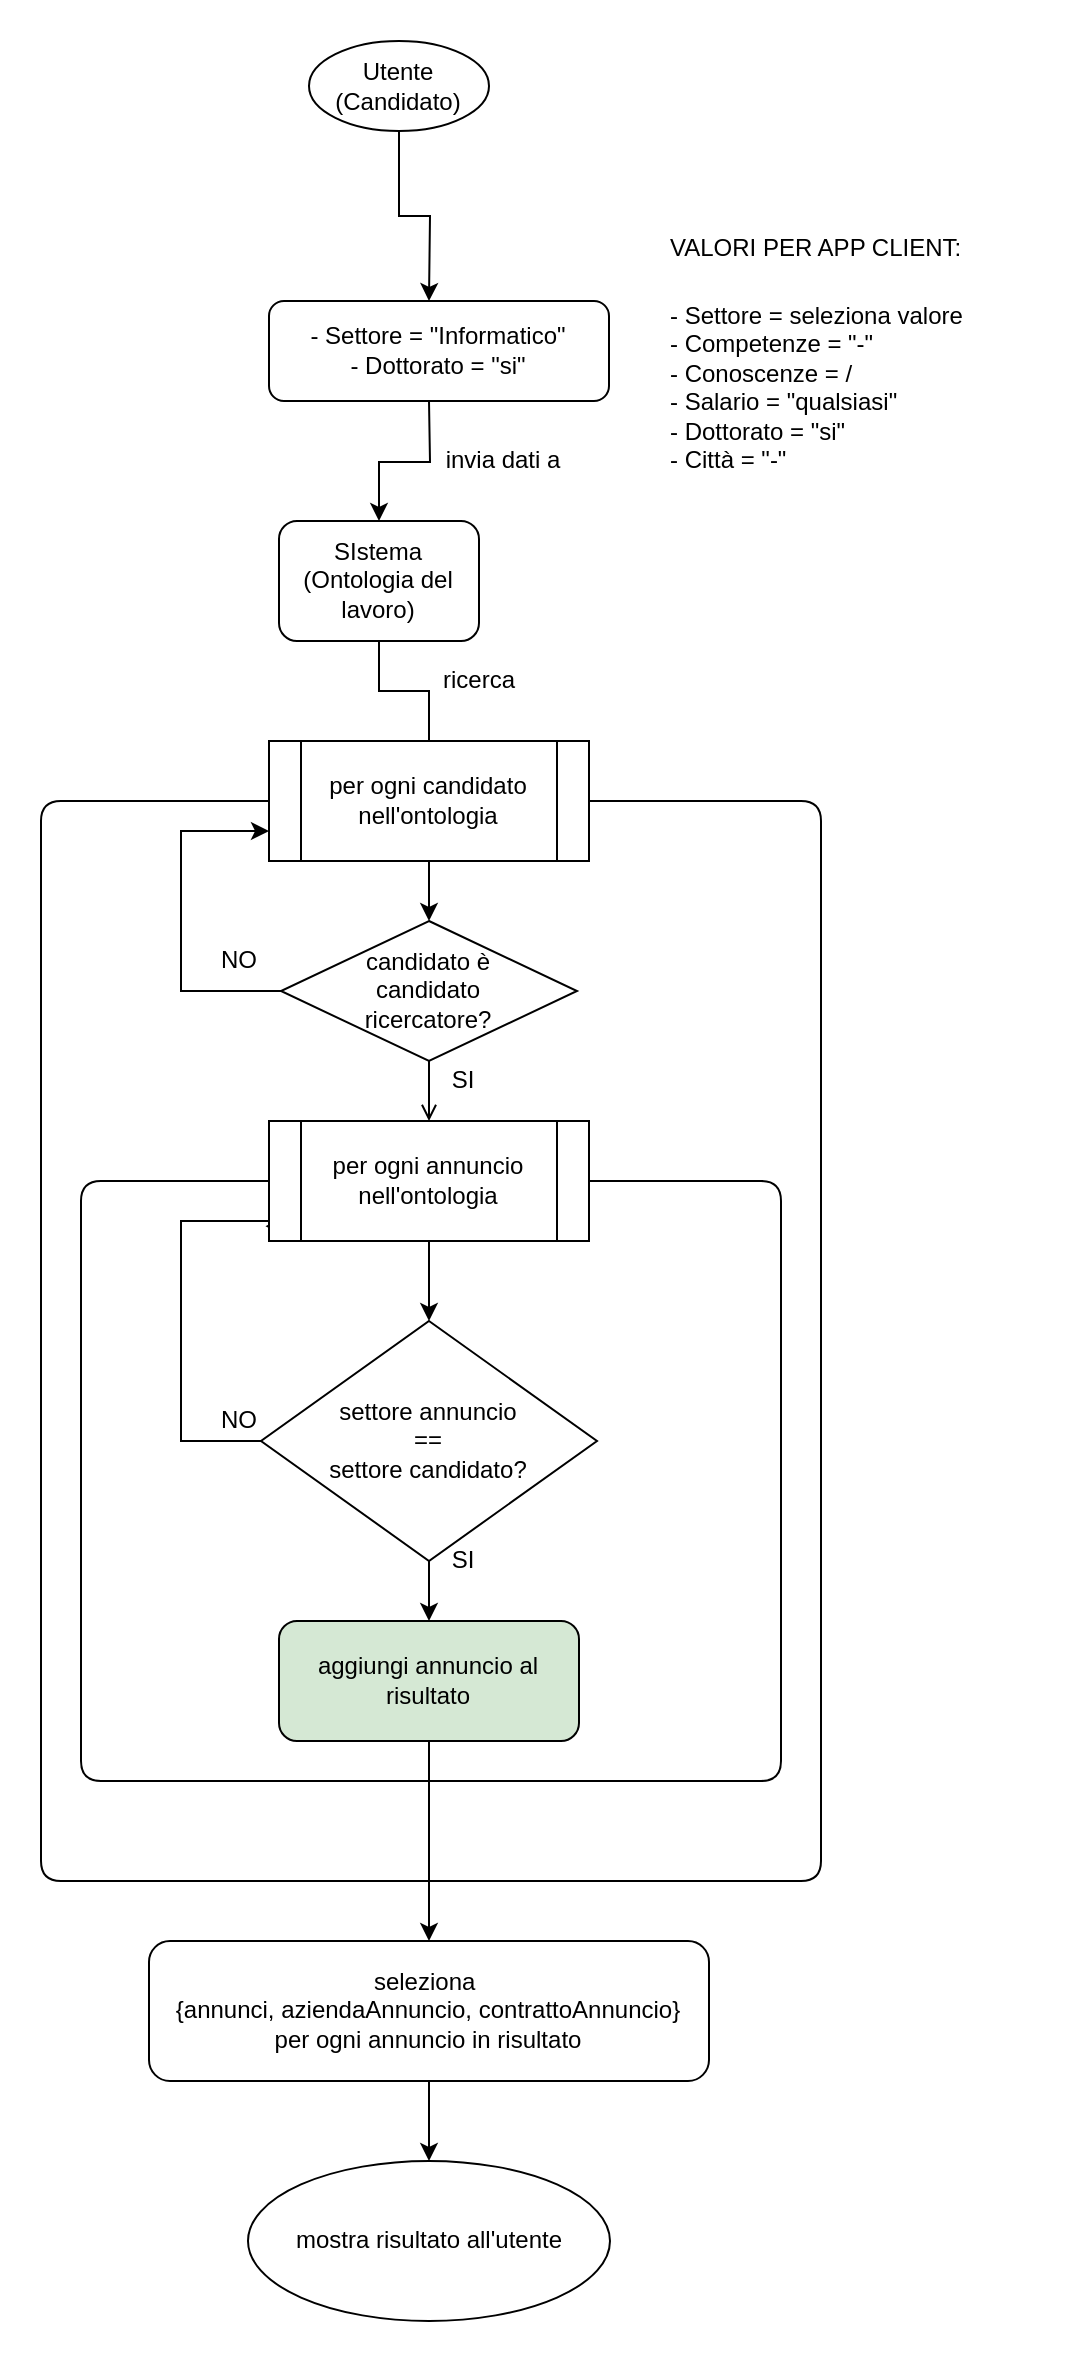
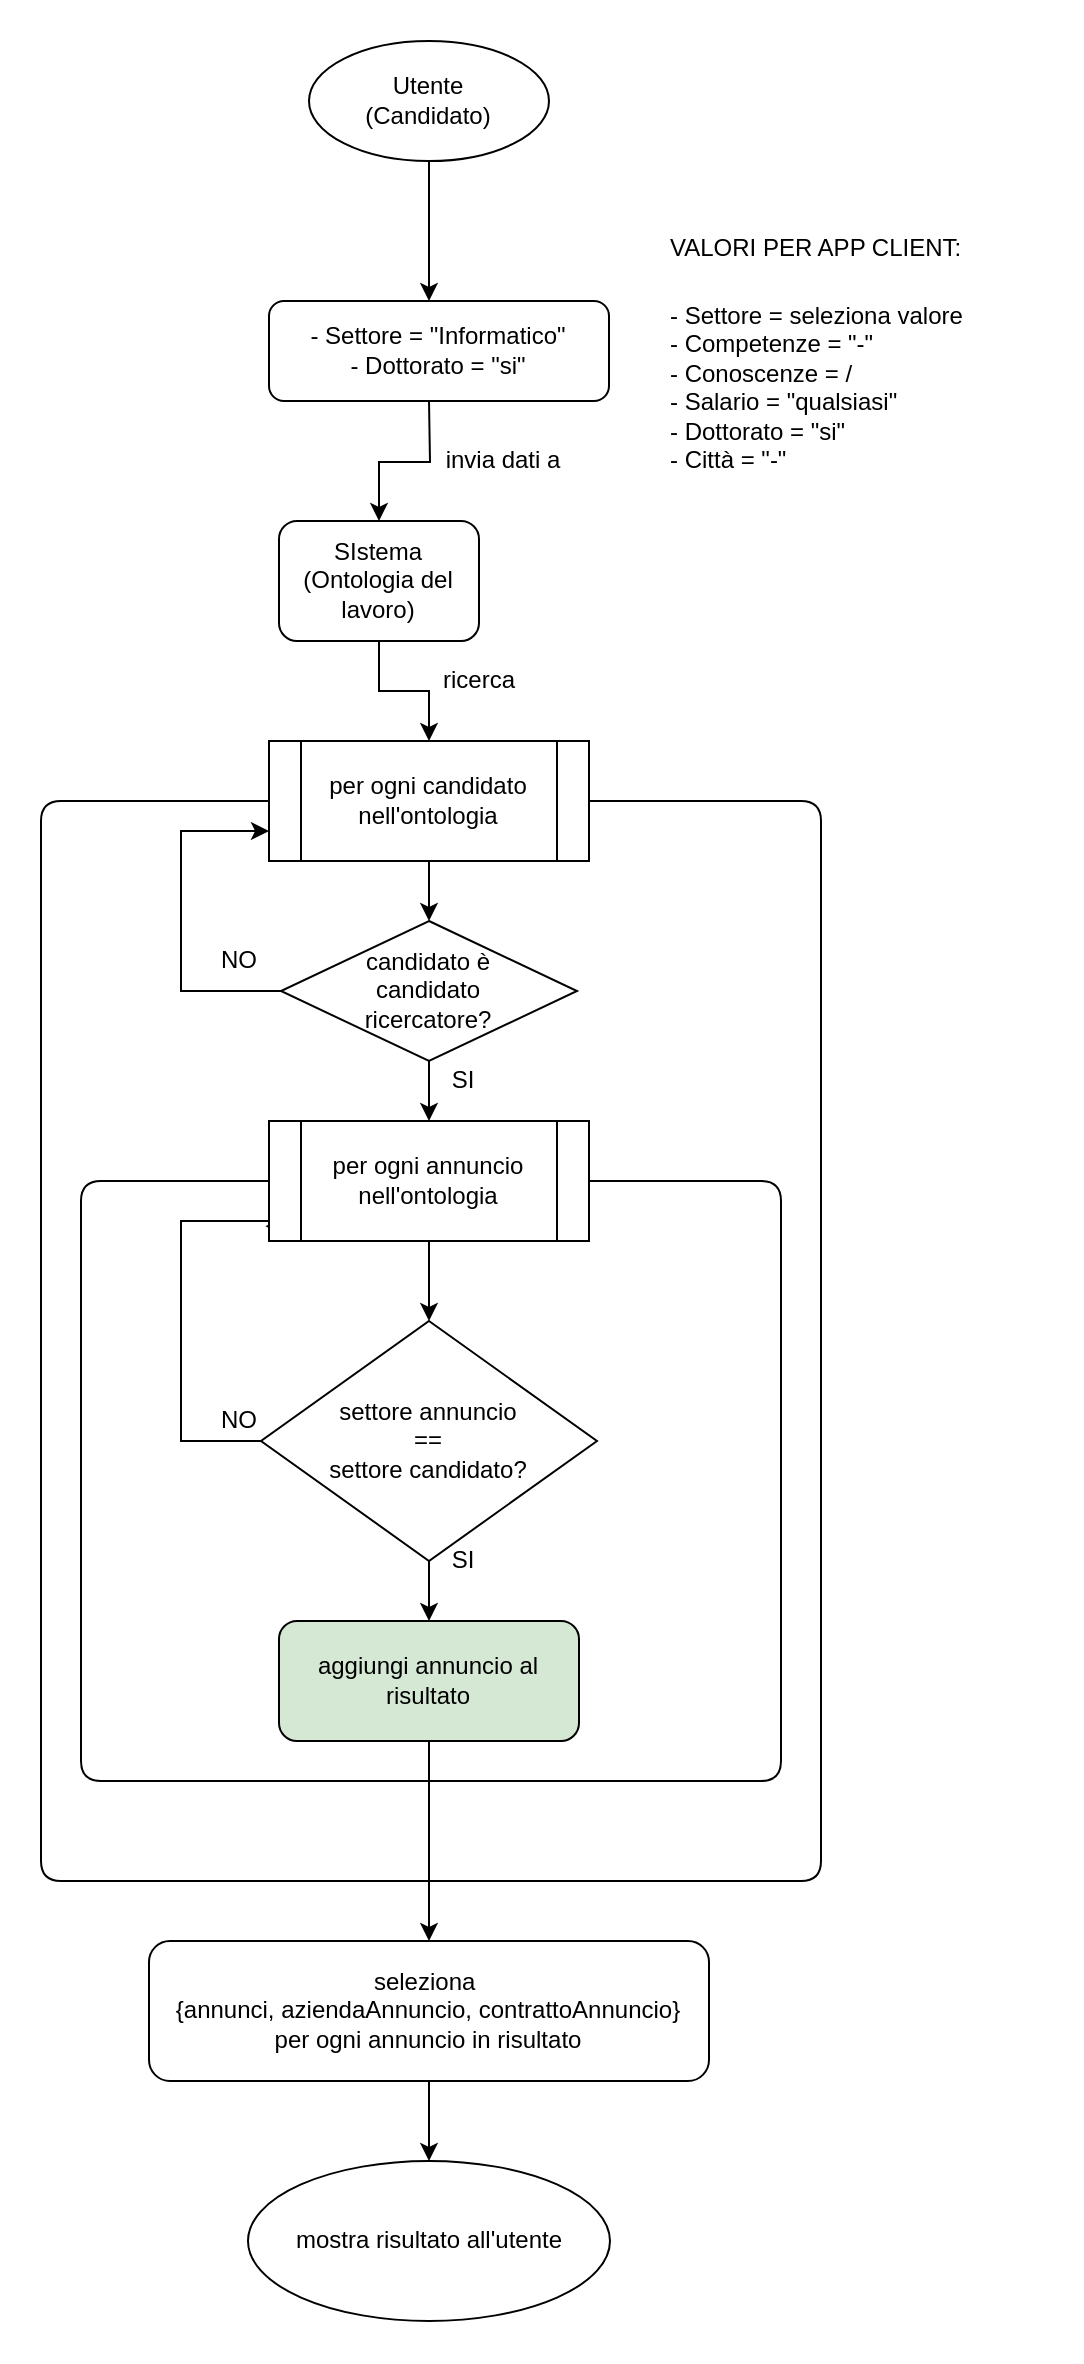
(399, 86) -> (429, 101)
(429, 731) -> (429, 726)
(429, 1109) -> (429, 1106)
